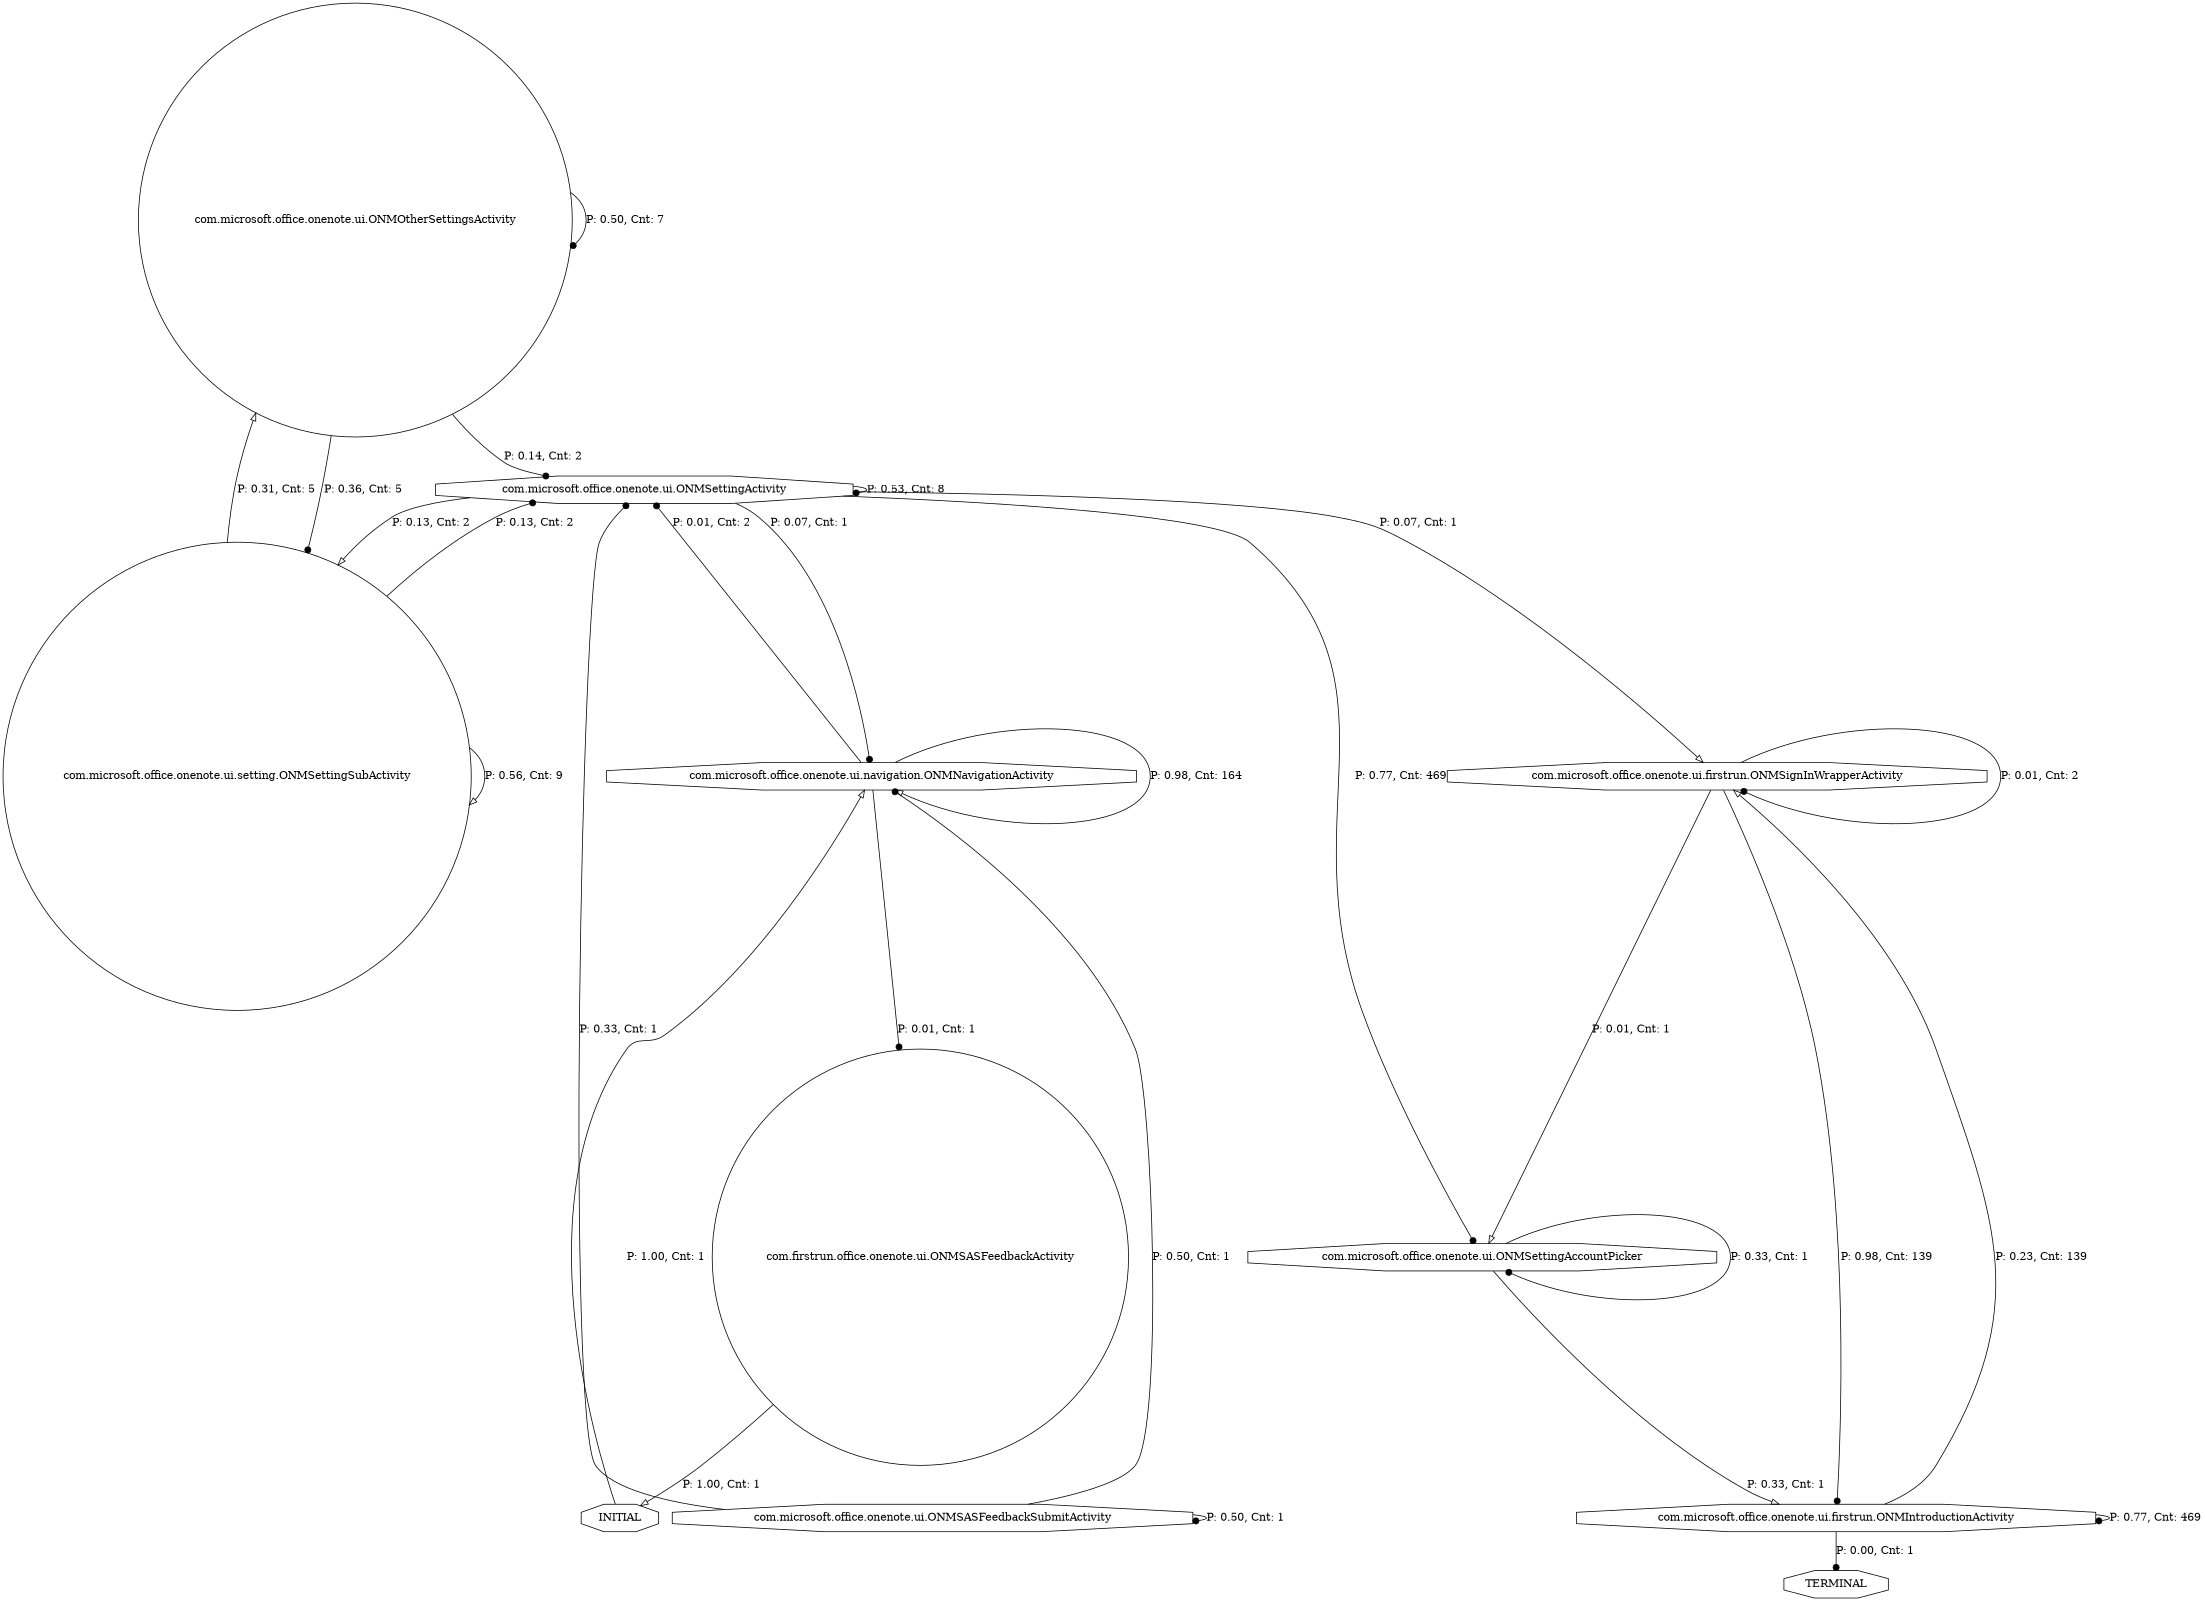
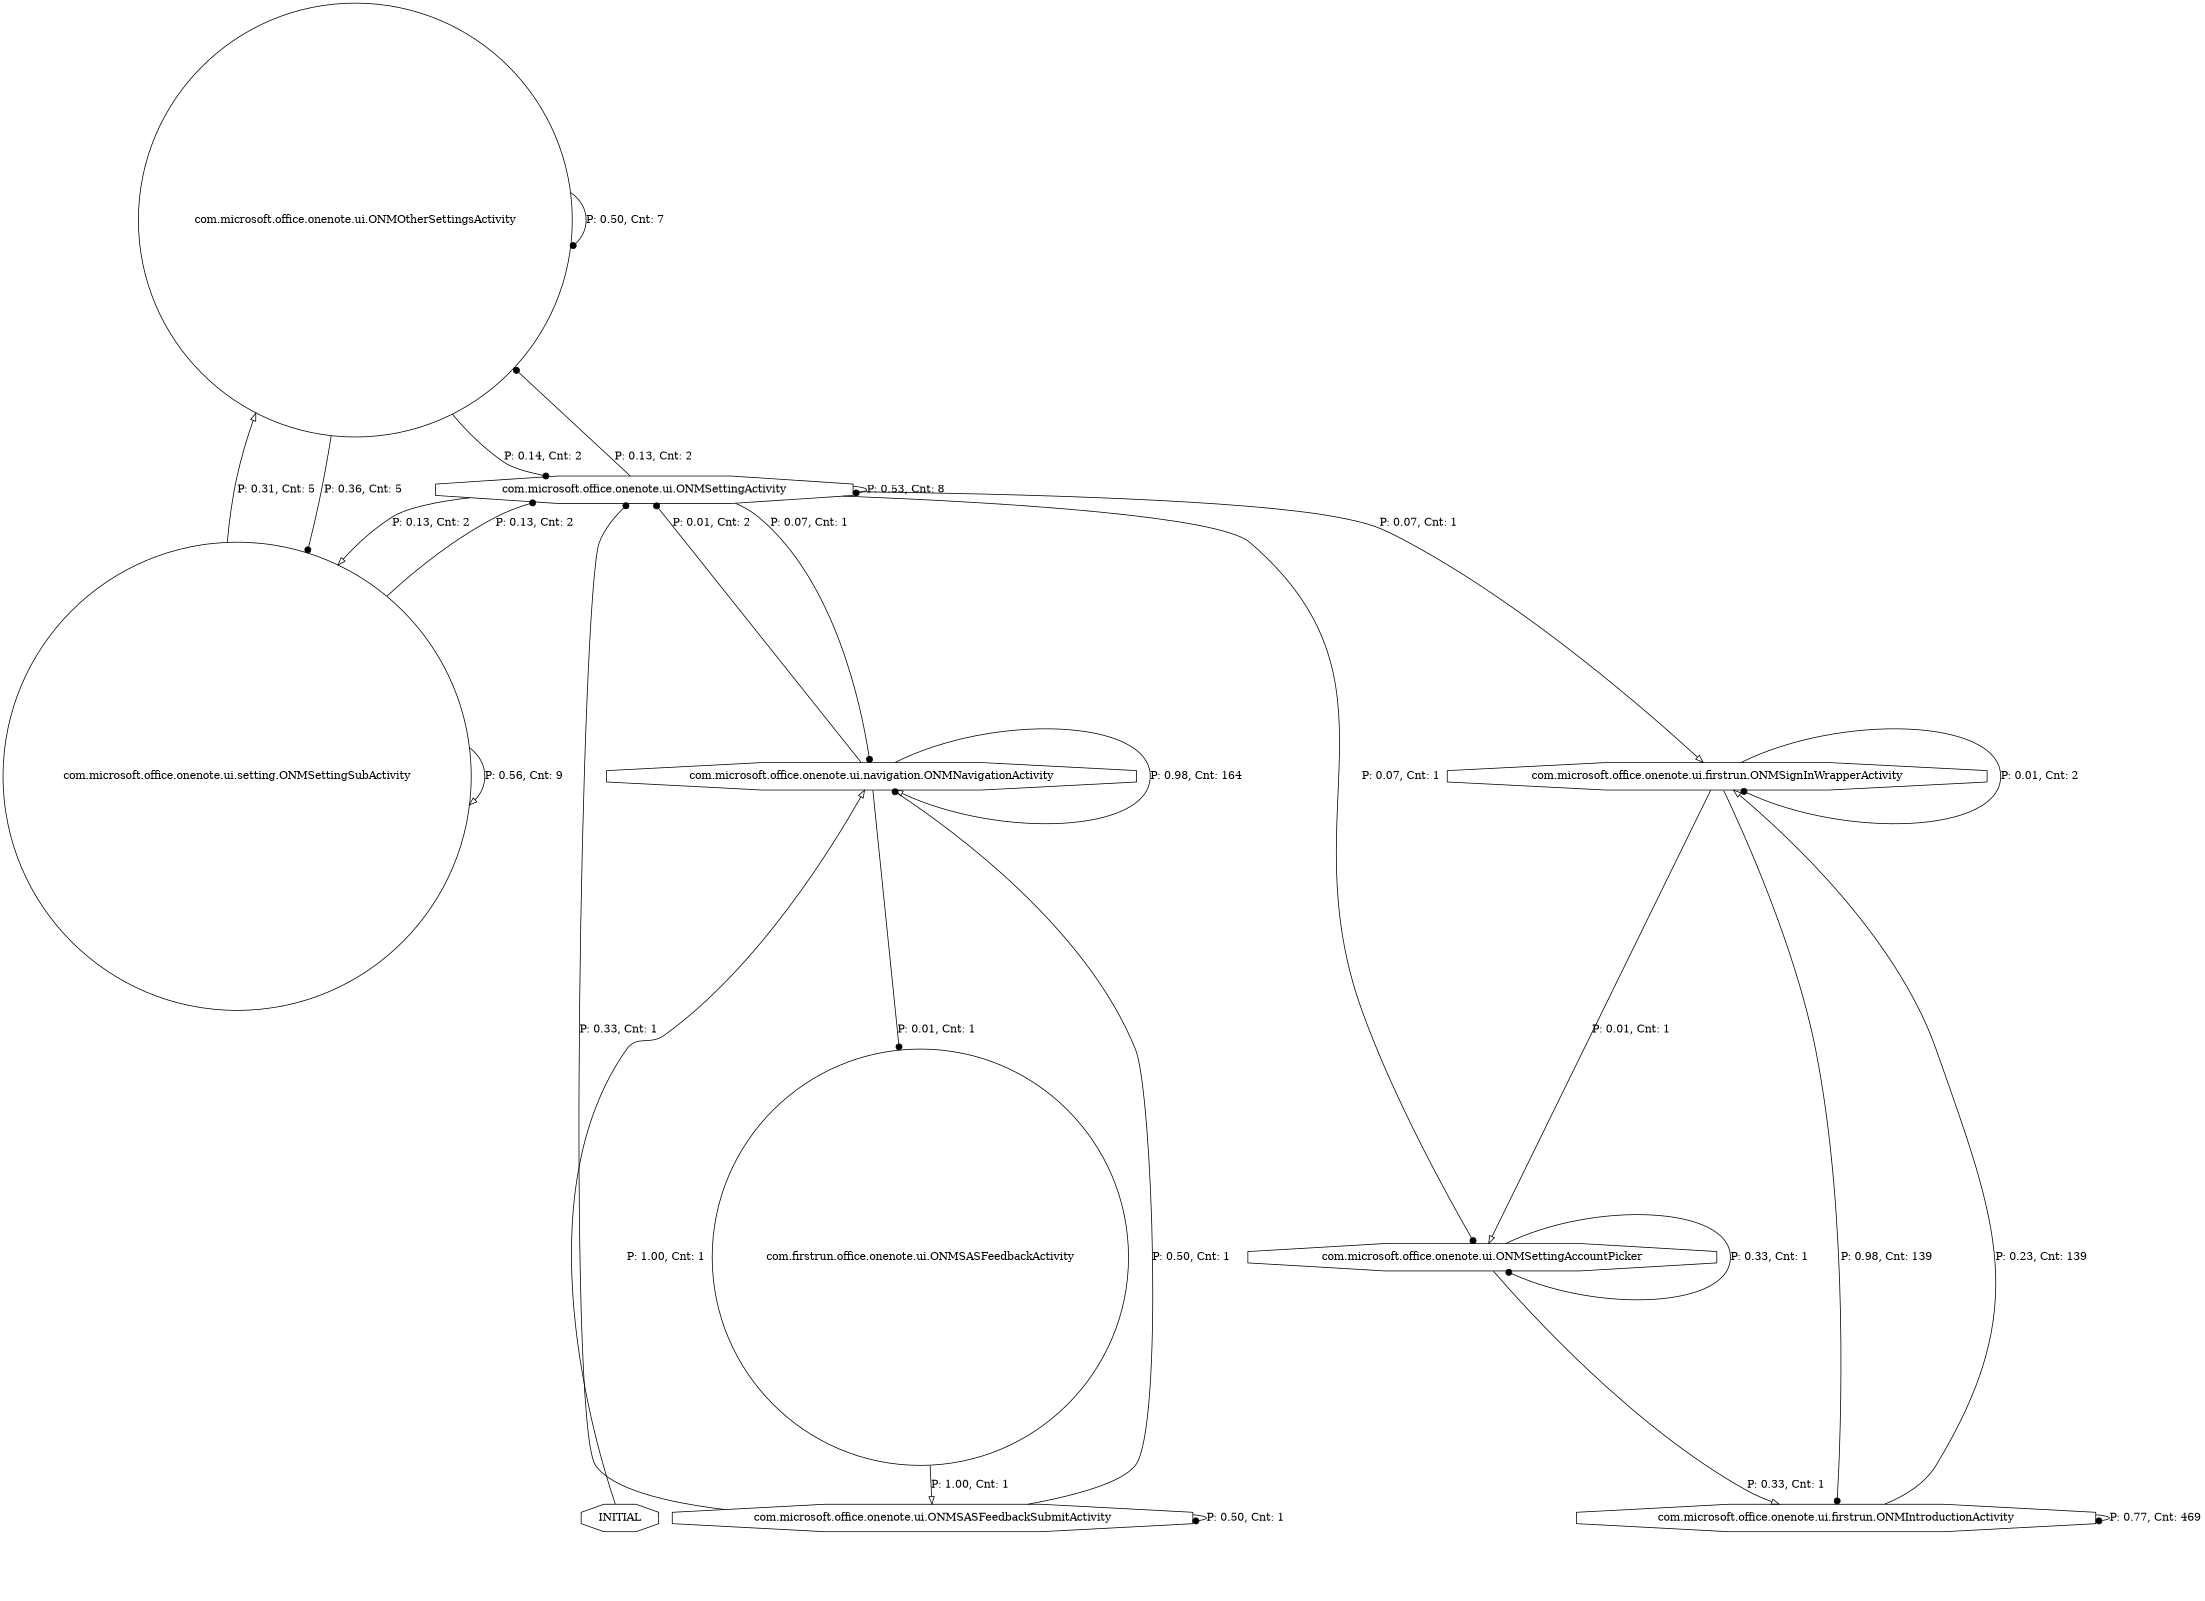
none -> (575, 424)
(1401, 776) -> (1401, 776)
(713, 1457) -> (931, 1481)
(1836, 1584) -> none
